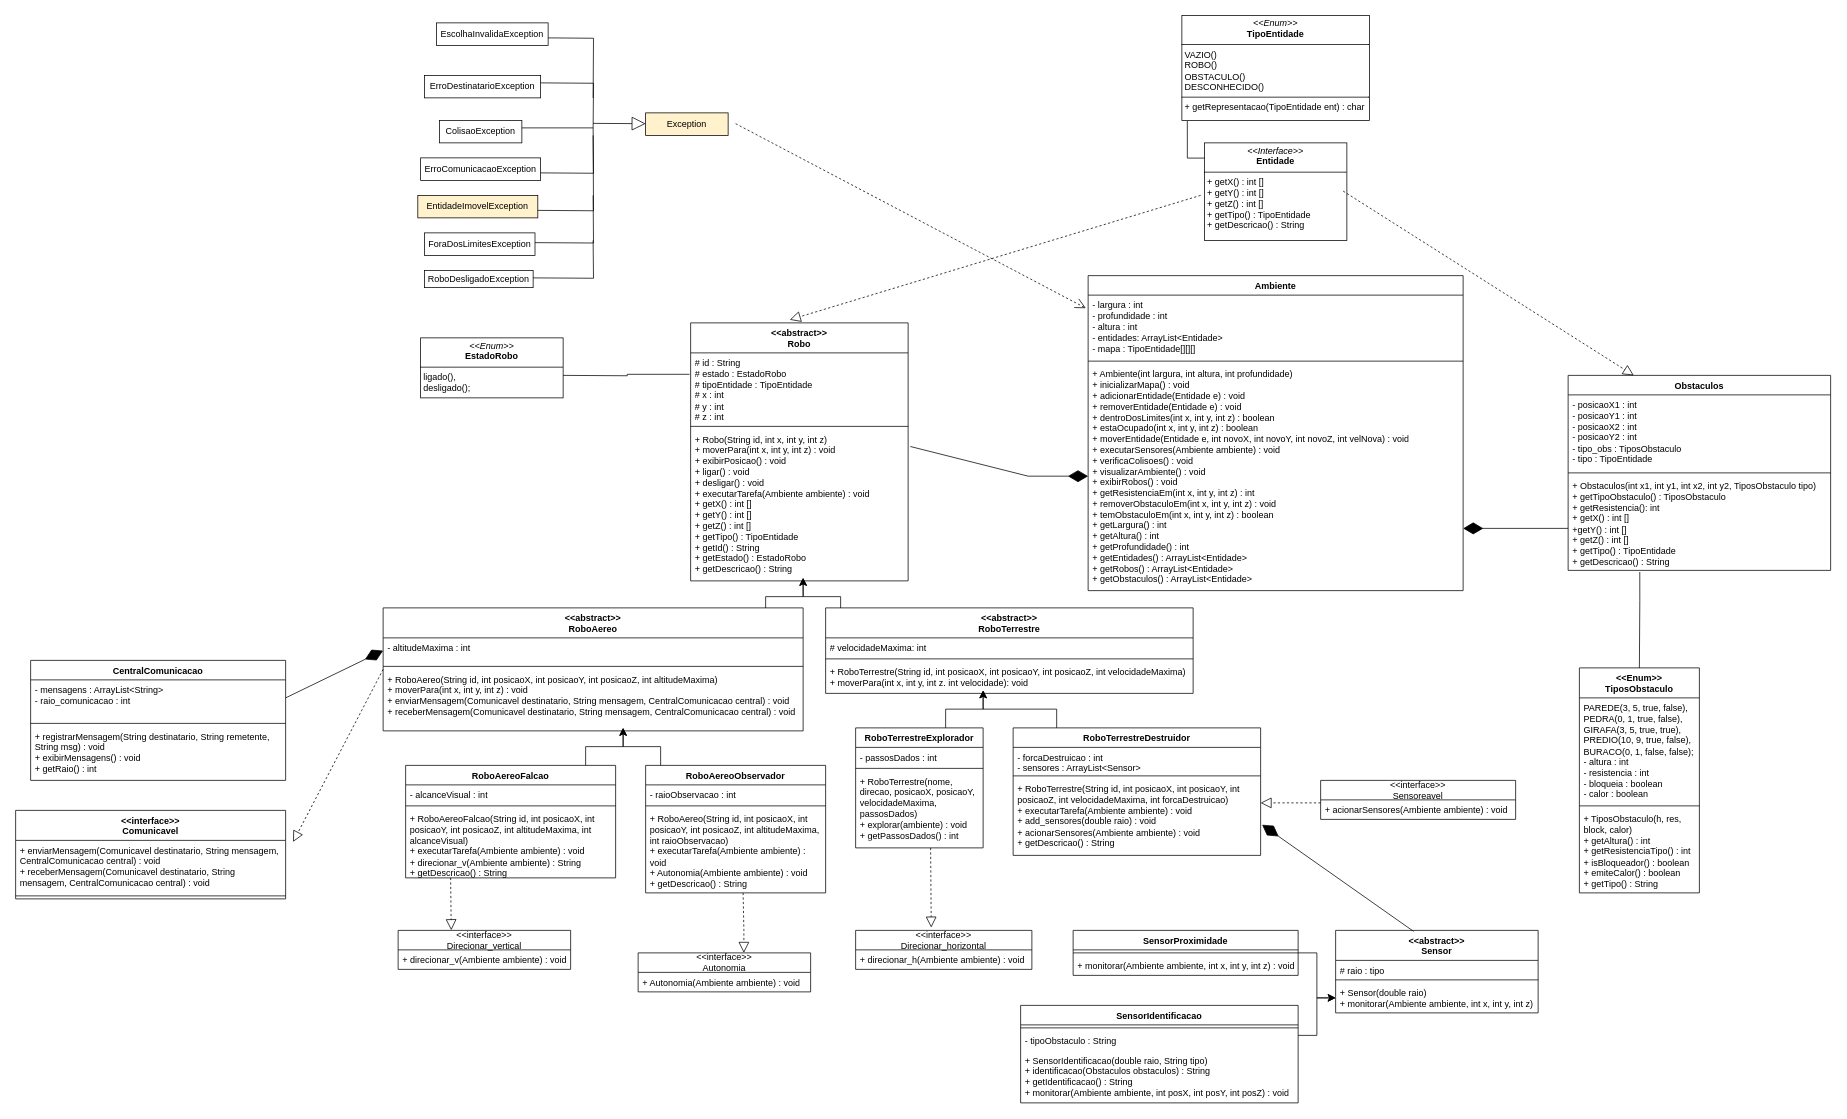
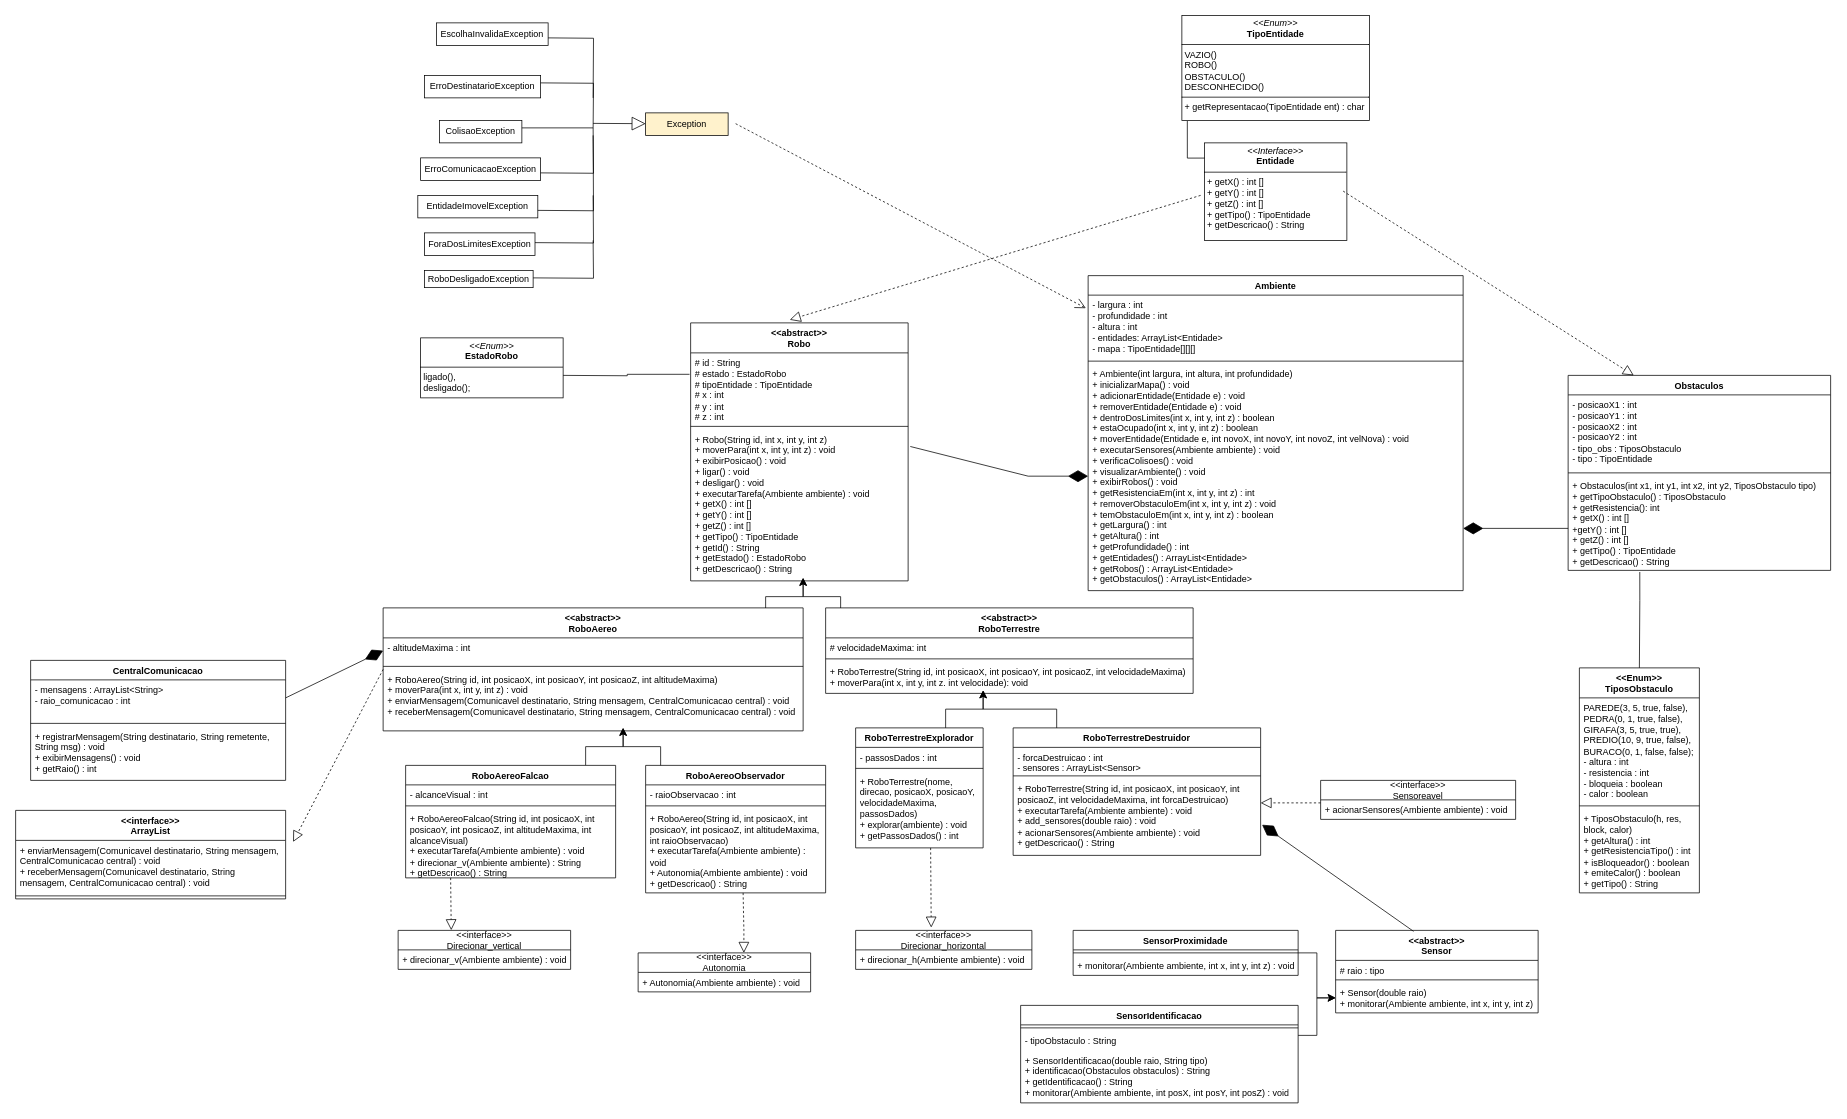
(478, 207) -> (478, 207)
(150, 826) -> (150, 826)
